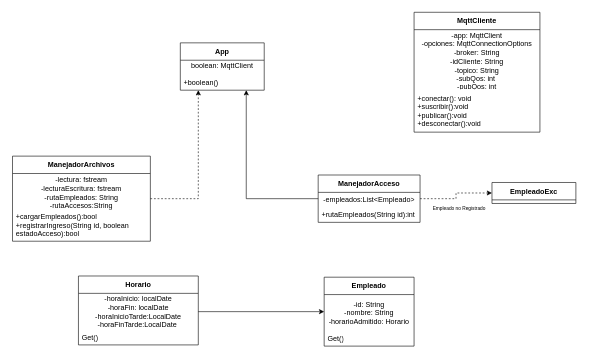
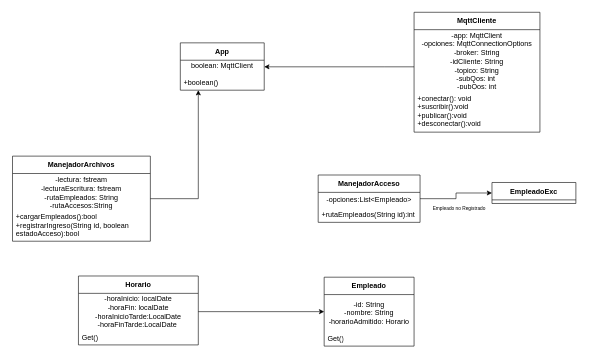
none -> (269, 67)
(198, 170) -> (198, 170)
(456, 198) -> (456, 198)
(246, 199) -> none
(369, 200) -> (369, 200)
